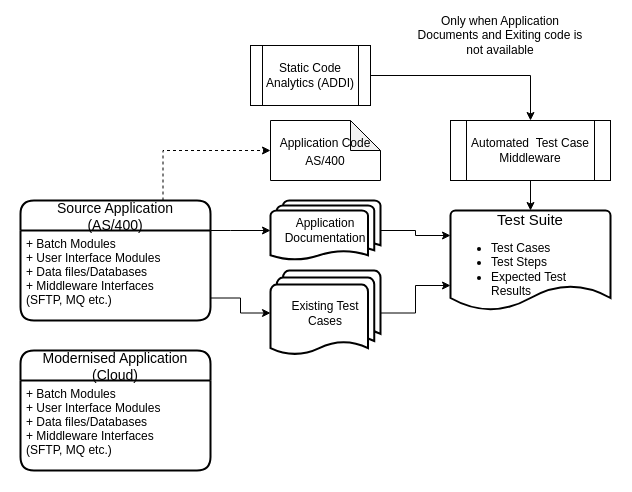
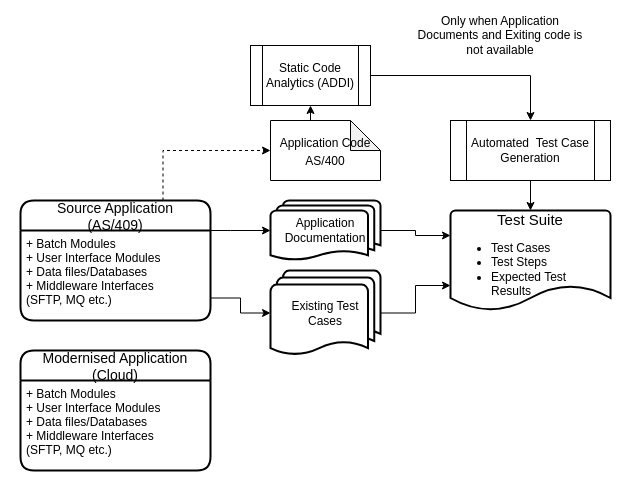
none -> (311, 117)
(531, 151) -> (531, 151)
(115, 208) -> (115, 208)
